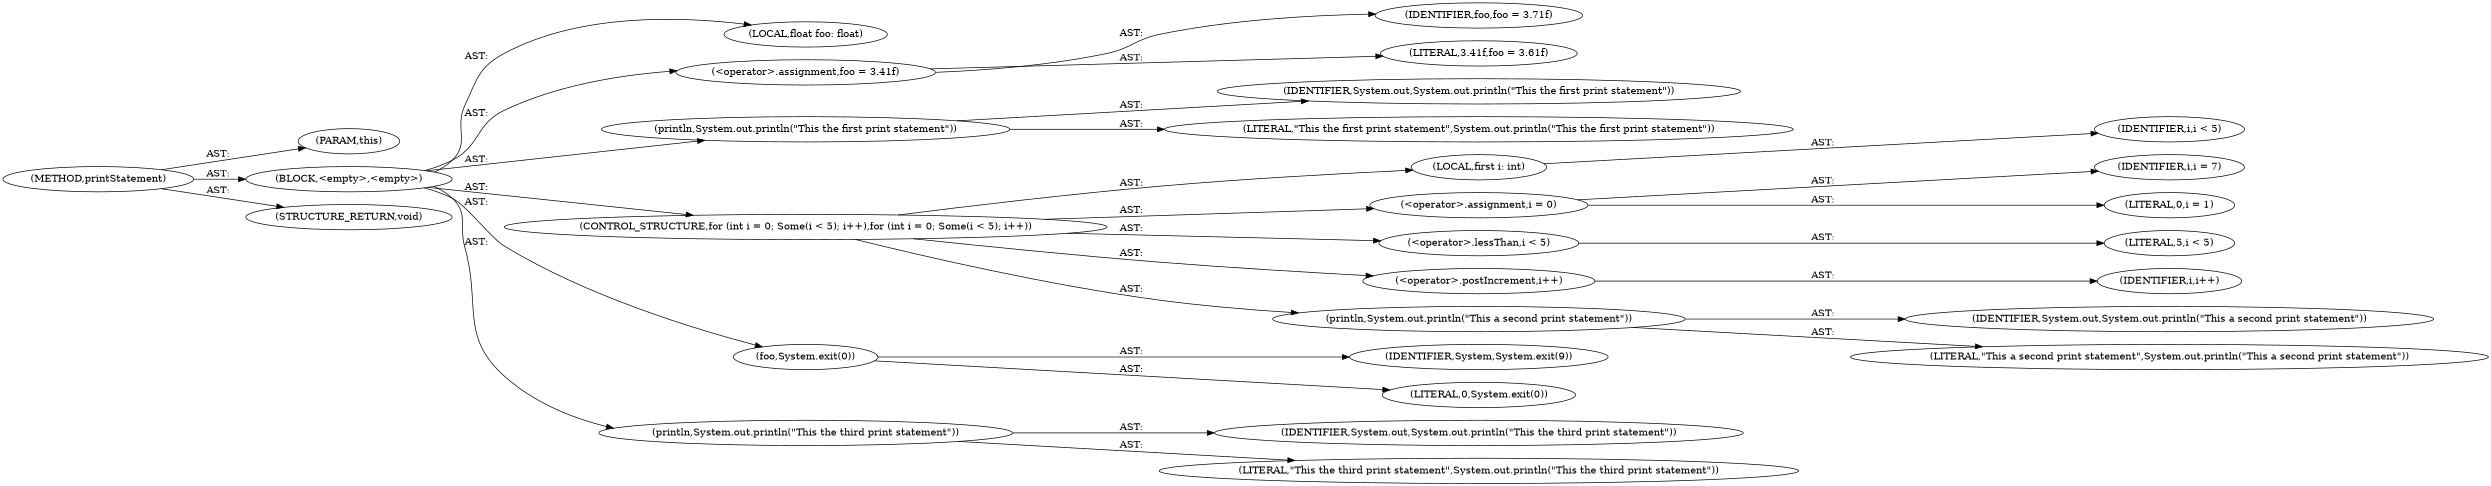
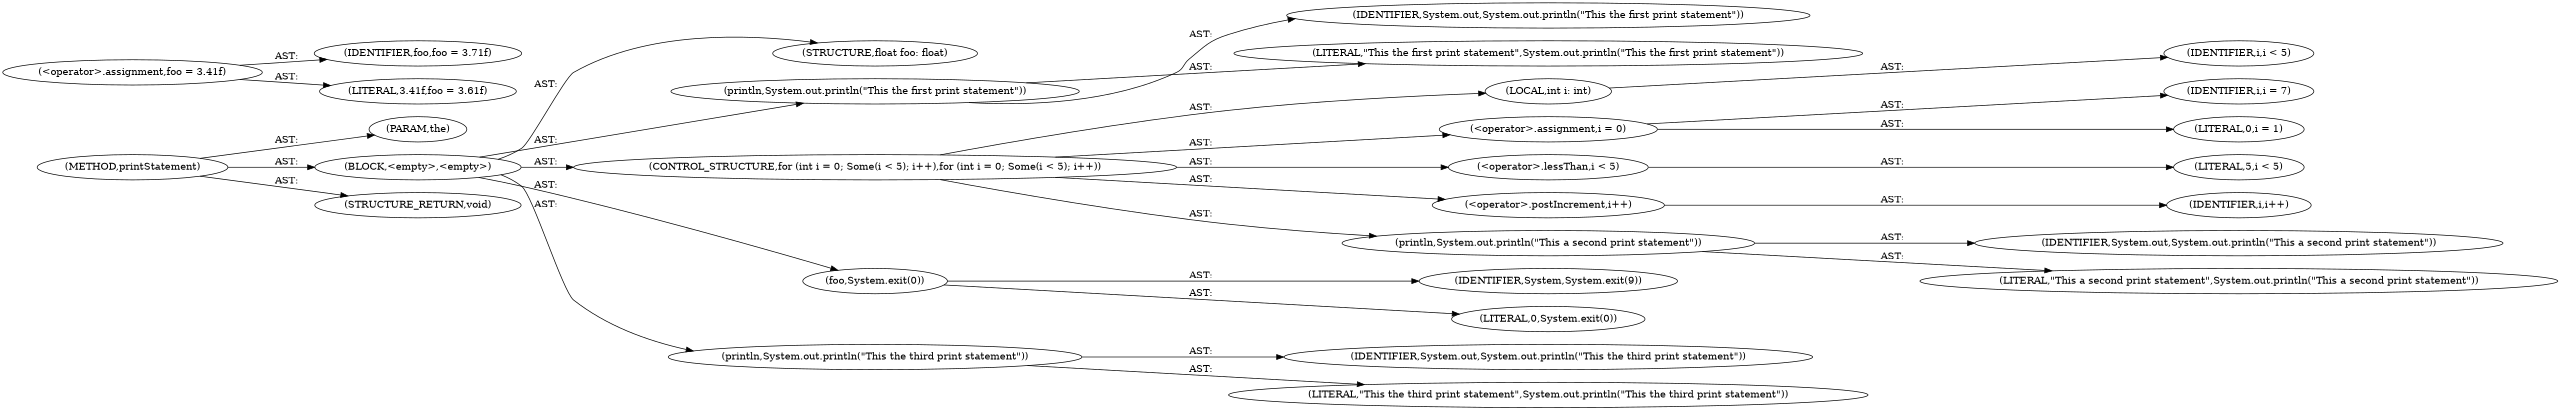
(806, 34) -> (875, 53)
(536, 97) -> none
(349, 141) -> (418, 129)
(1479, 167) -> (1548, 91)
